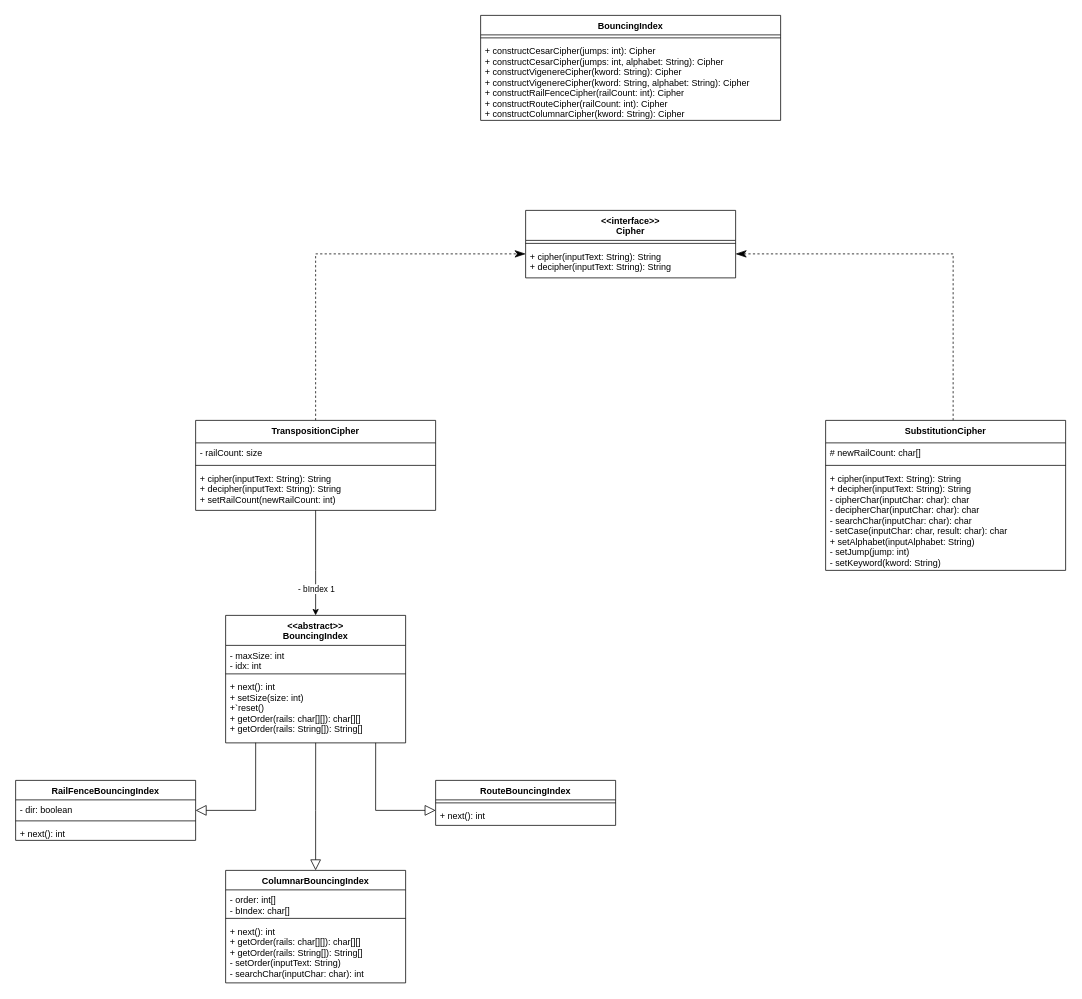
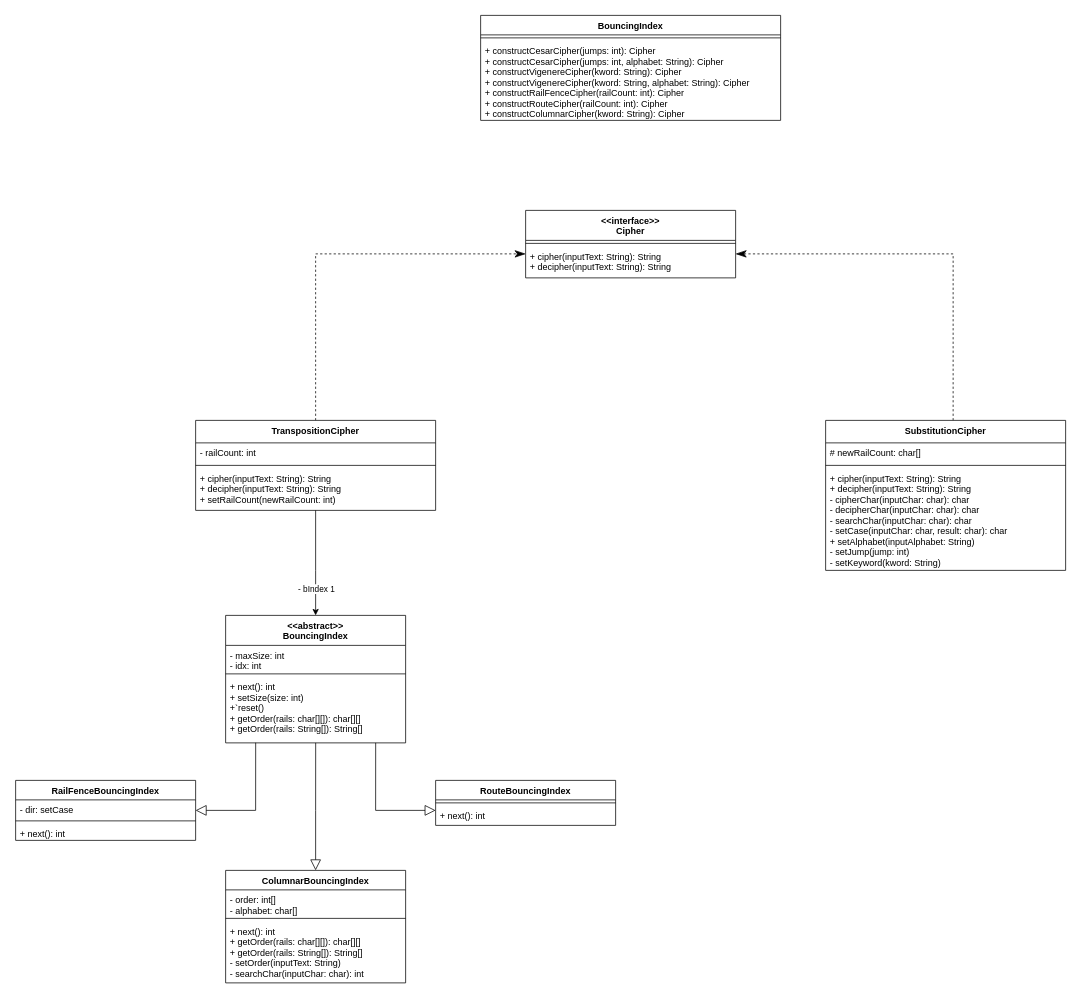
(235, 453) -> (233, 453)
(49, 810) -> (50, 810)
(260, 900) -> (260, 900)
